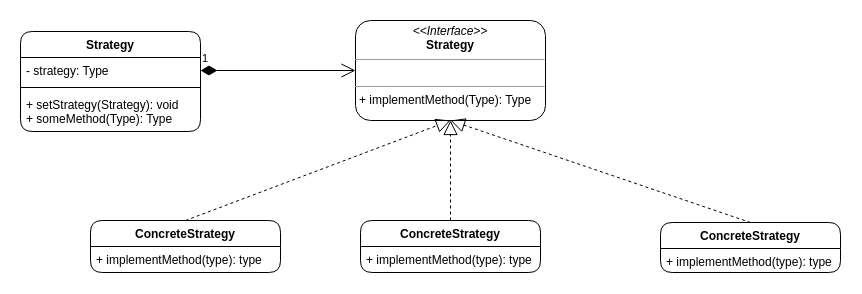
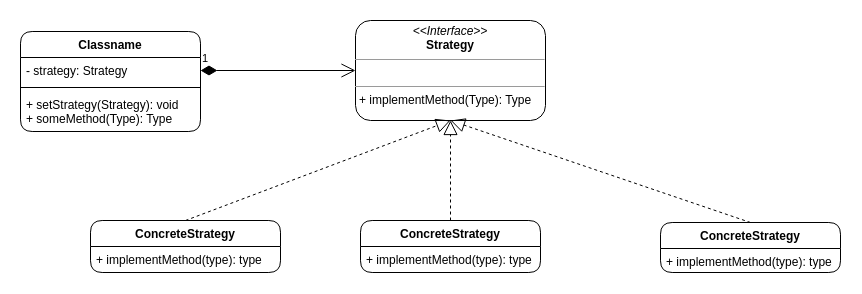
(110, 45) -> (110, 45)
(75, 71) -> (89, 71)
